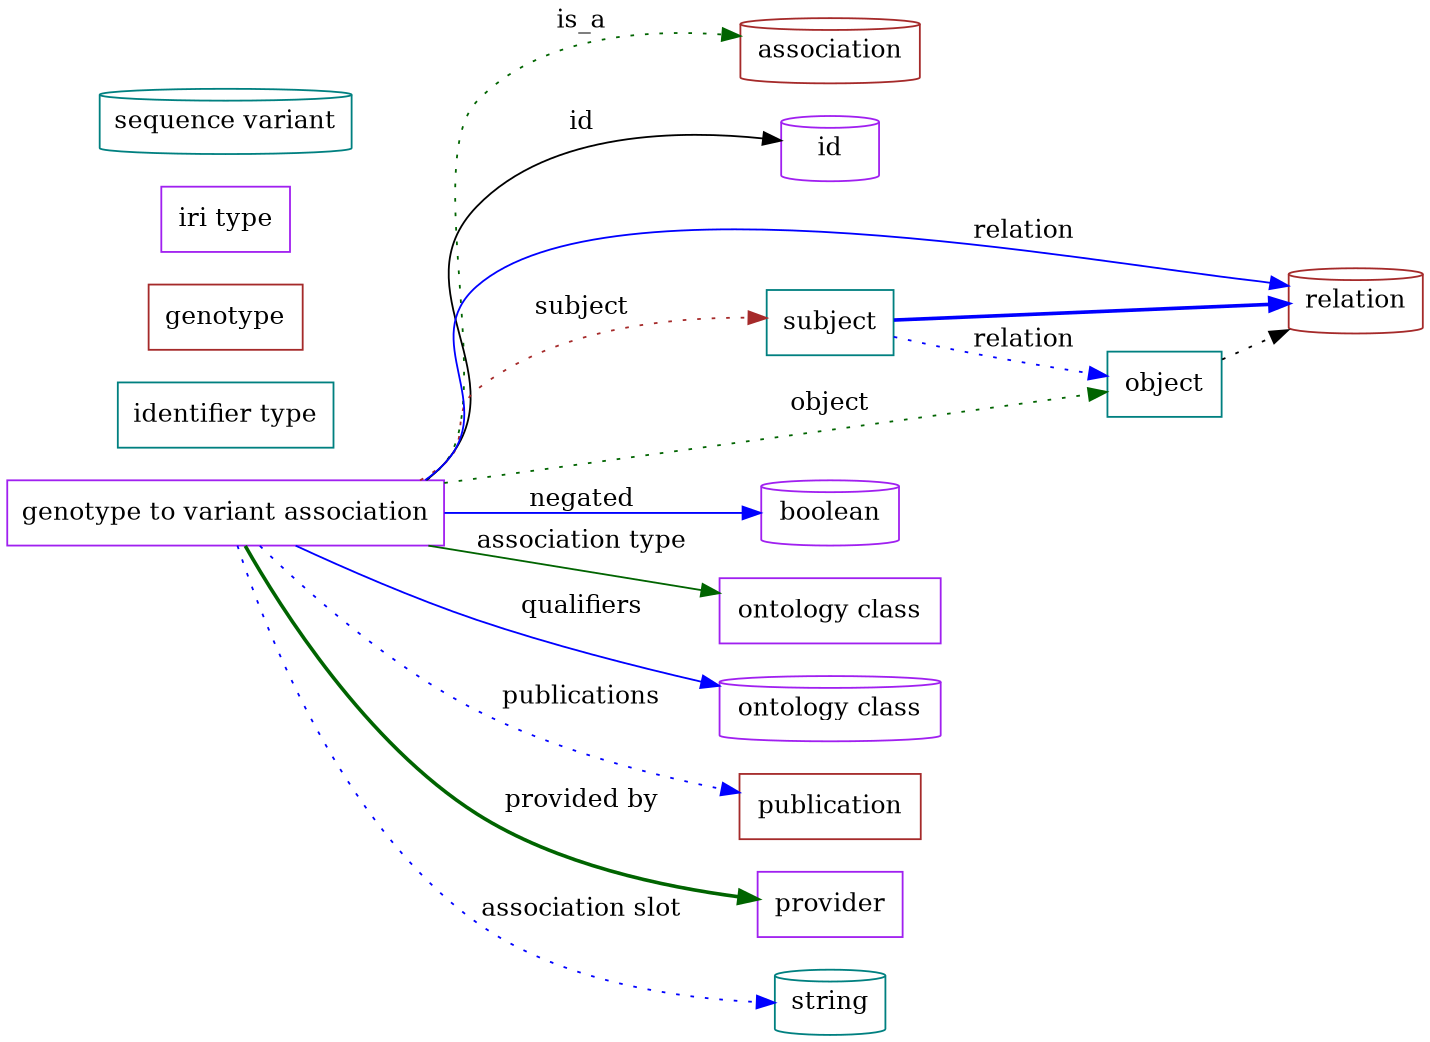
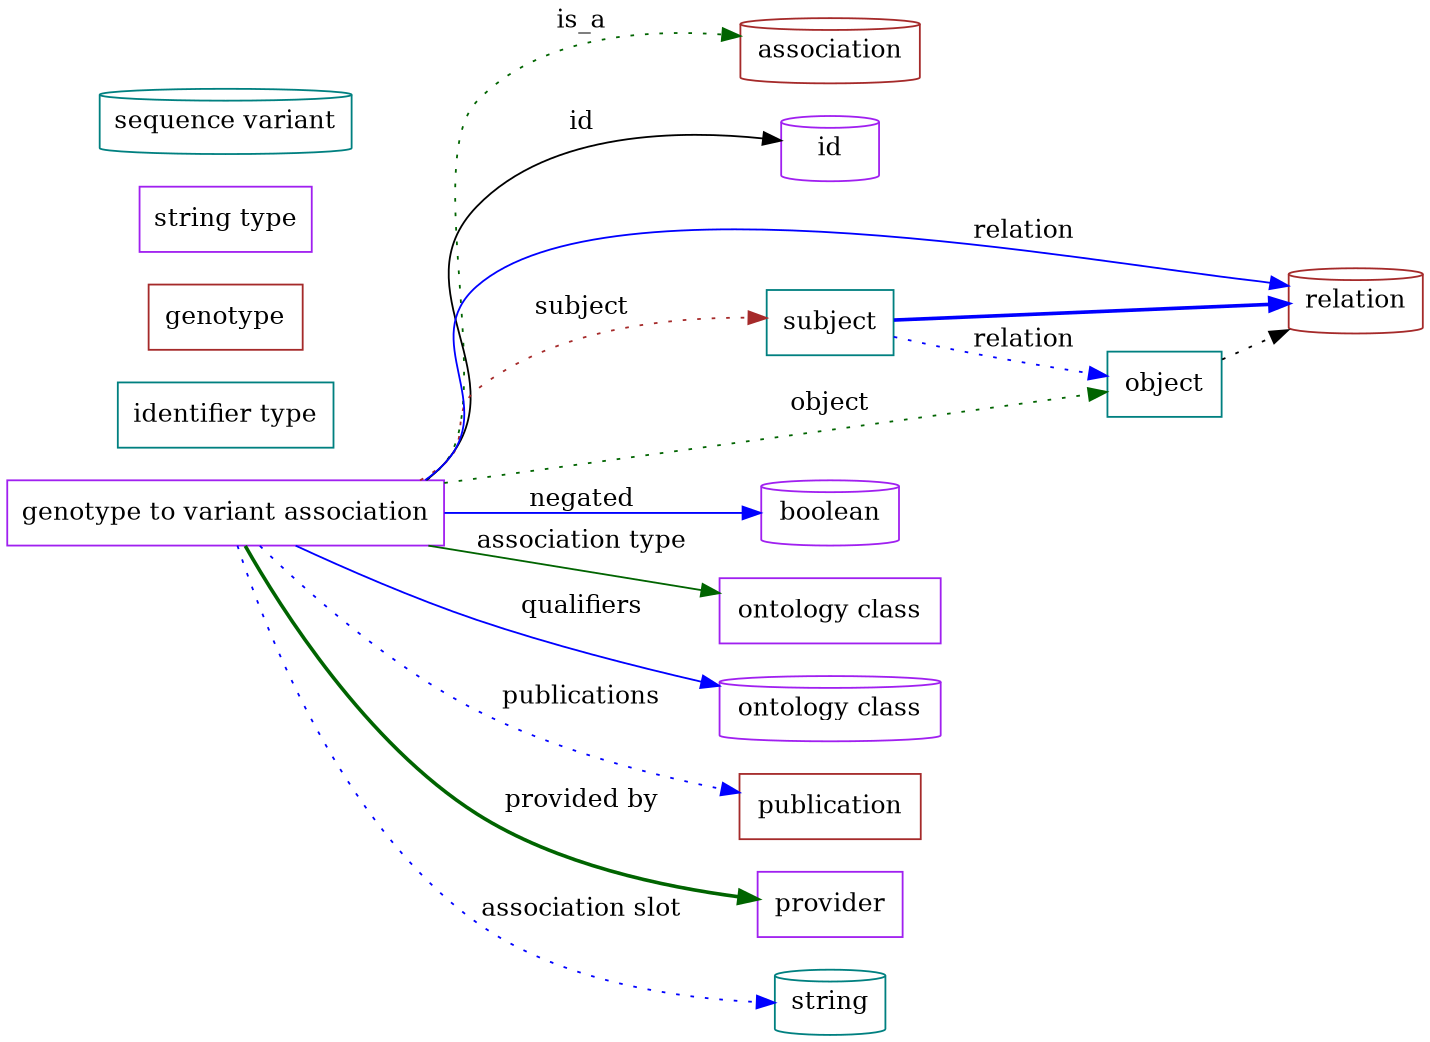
(226, 219) -> (226, 219)
